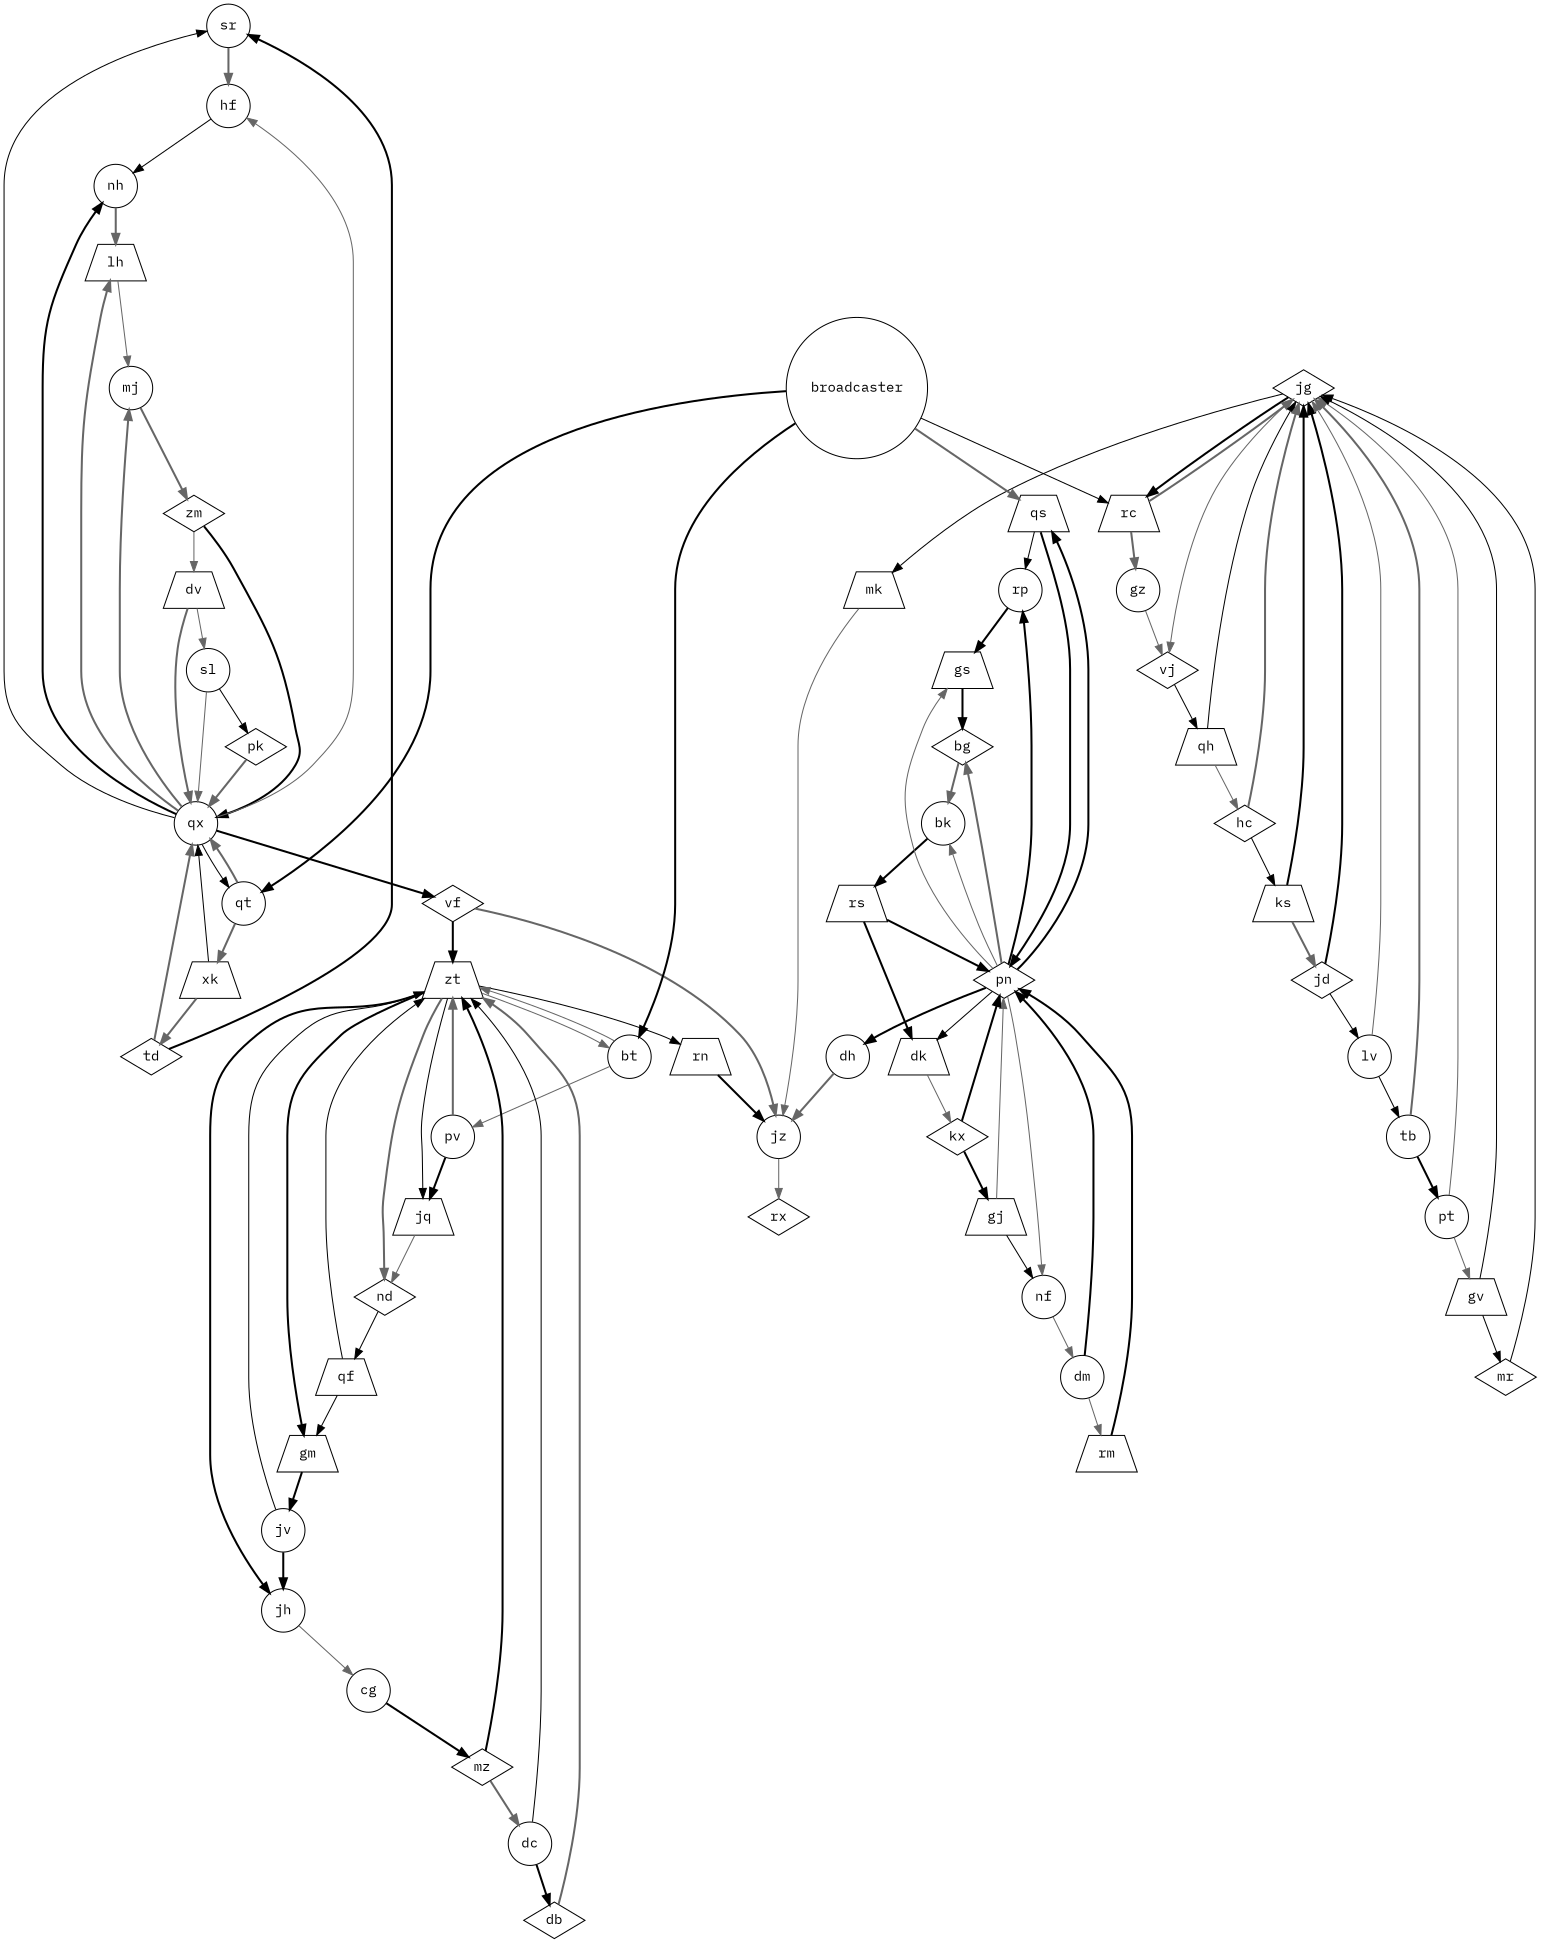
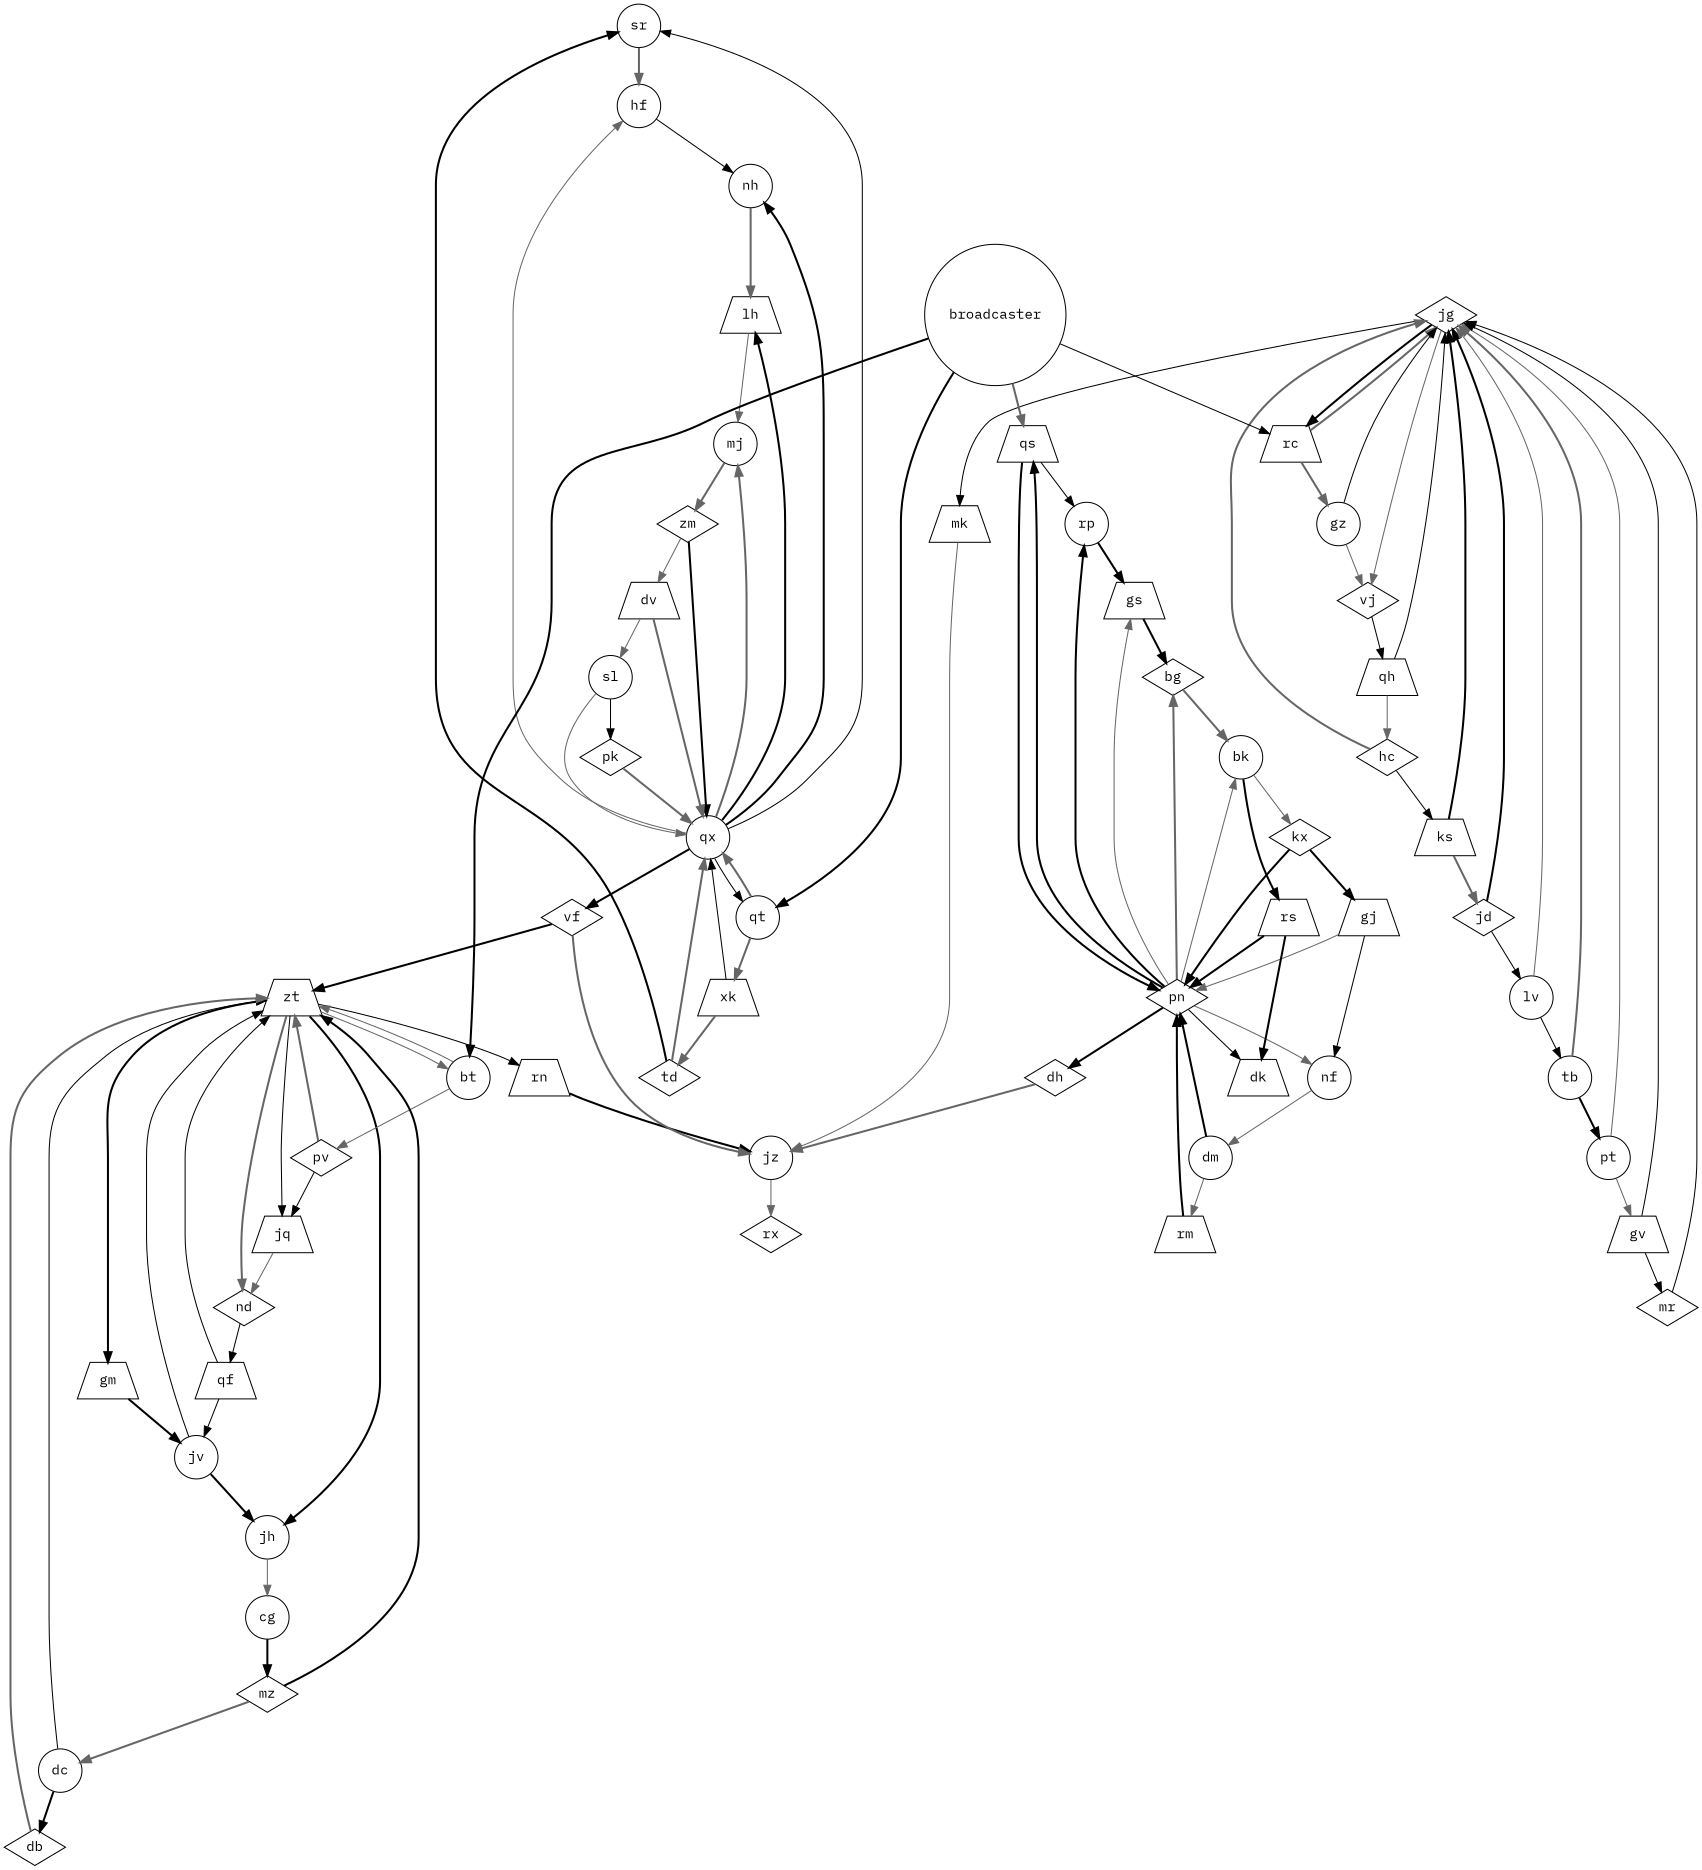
none -> (1378, 415)
(81, 568) -> (785, 589)
(848, 1057) -> (1055, 1078)
(937, 1094) -> (1269, 796)
(453, 1137) -> (321, 1158)
(439, 1173) -> (305, 1189)
(329, 1411) -> (213, 1413)
